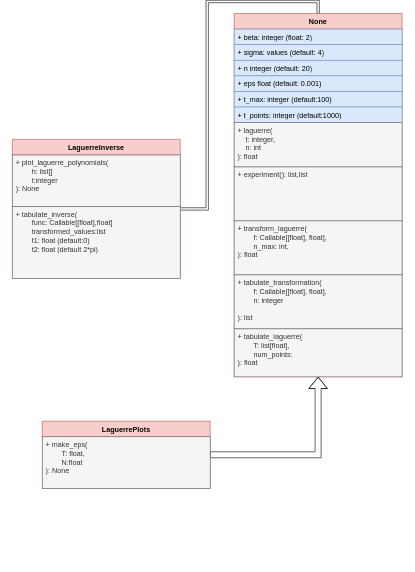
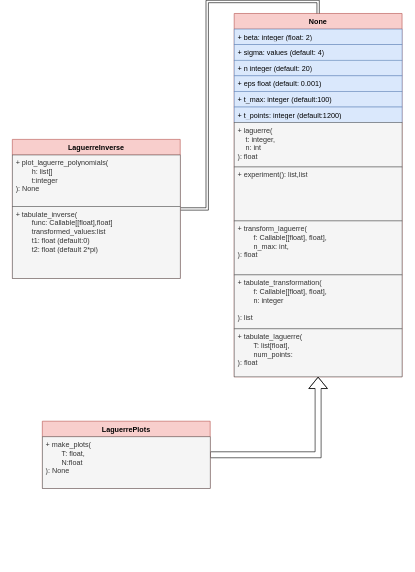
(299, 116) -> (299, 116)
(67, 459) -> (70, 459)
